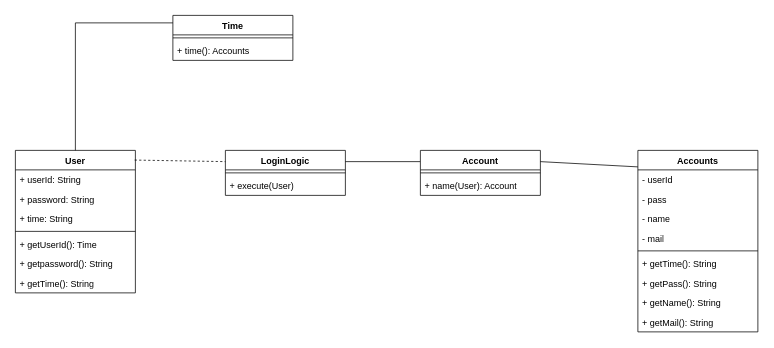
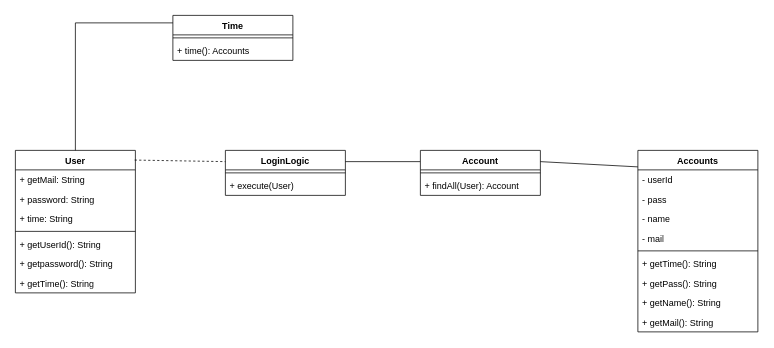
(56, 181) -> (56, 181)
(474, 187) -> (478, 187)
(63, 245) -> (68, 245)
